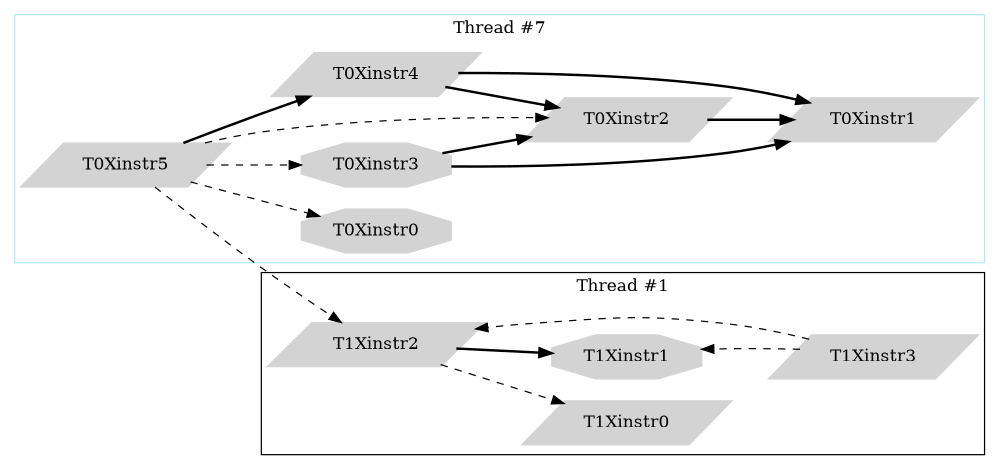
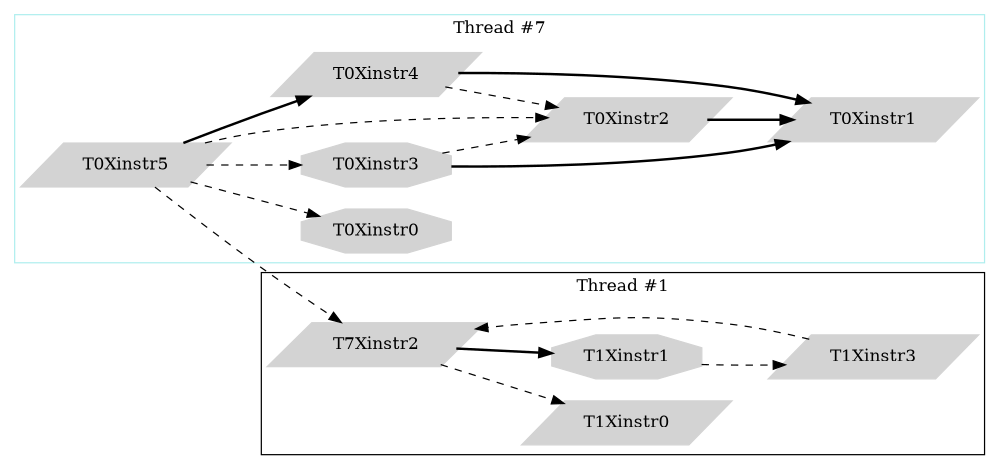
(495, 96) -> (495, 96)
(480, 146) -> (480, 146)
(376, 345) -> (376, 345)
(757, 349) -> (737, 365)
